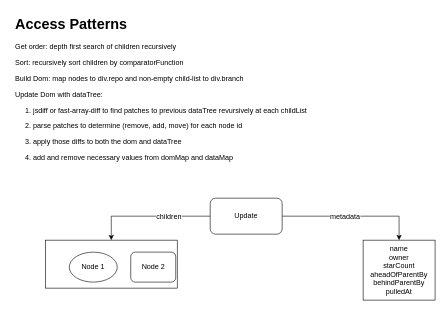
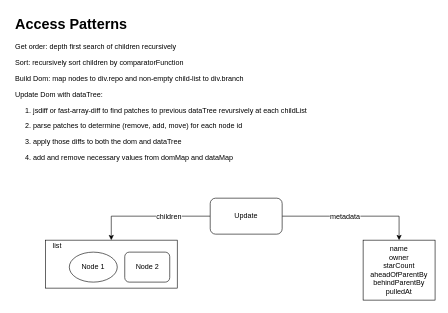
none -> (57, 246)
(153, 267) -> (147, 267)
